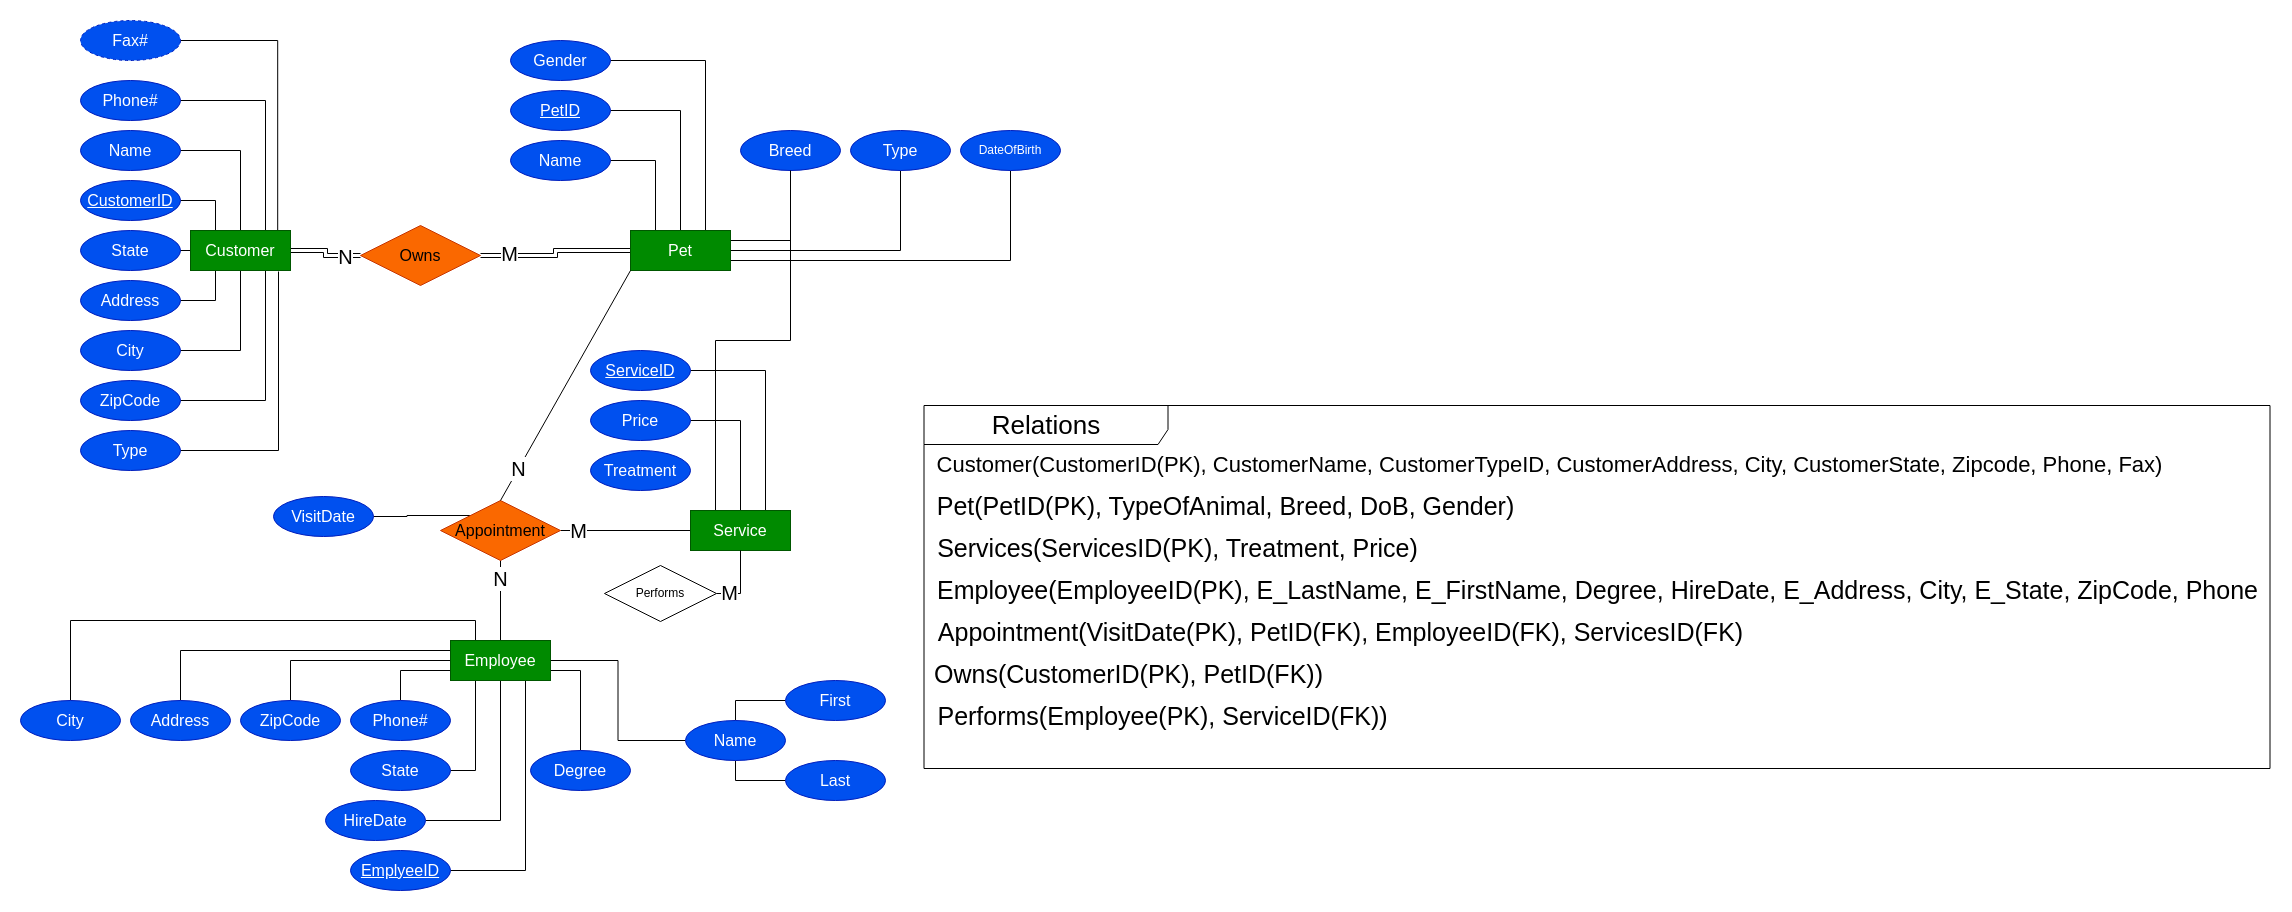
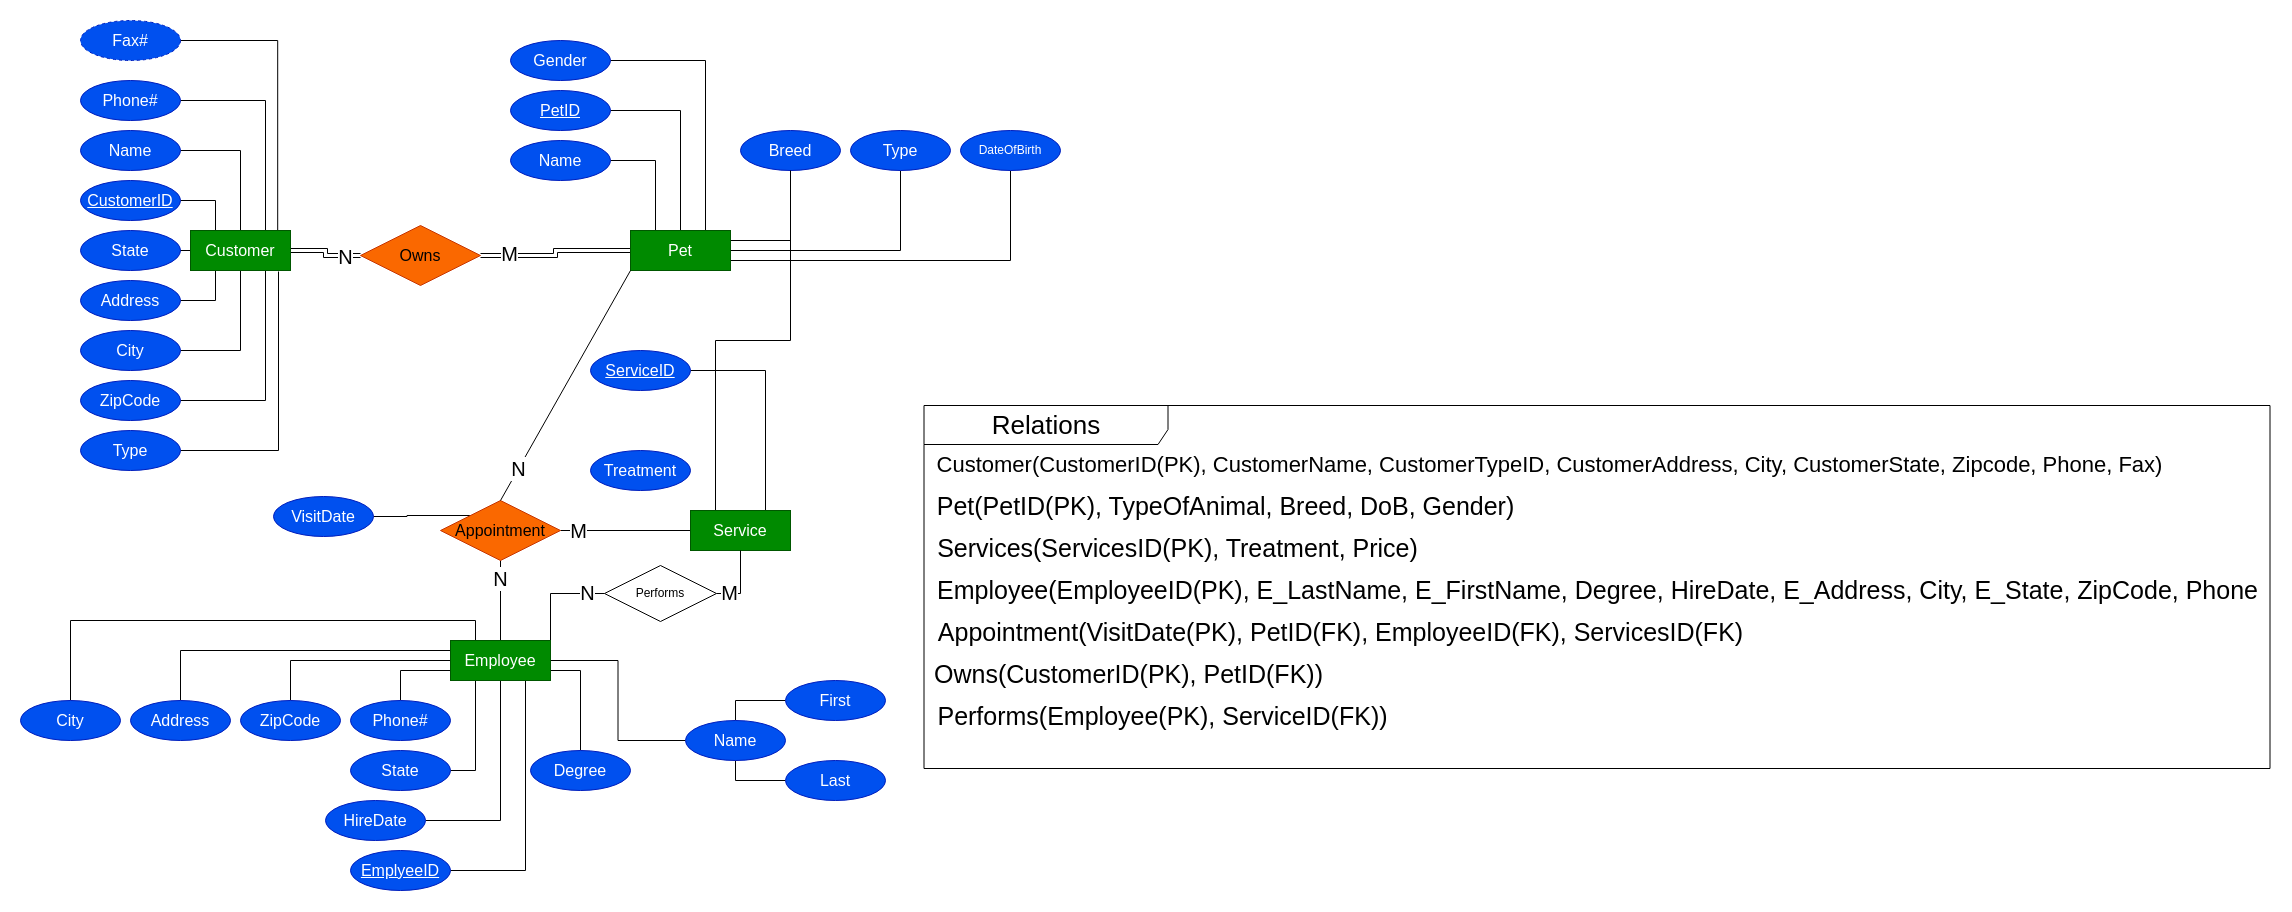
(641, 421) -> none
(741, 441) -> none
none -> (554, 594)
